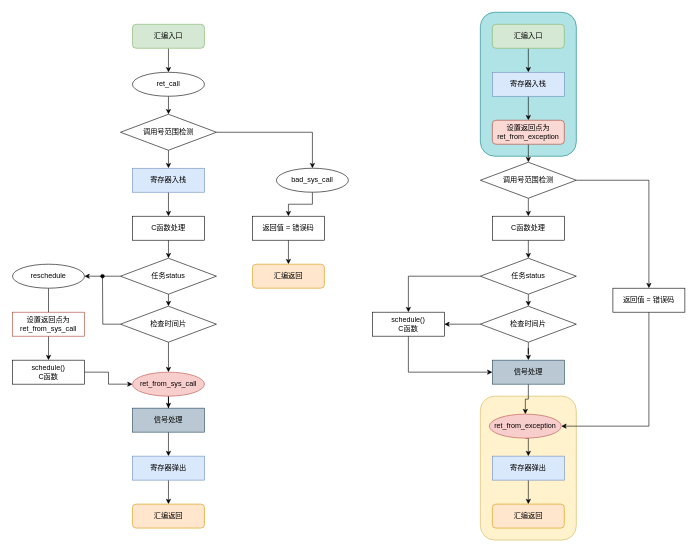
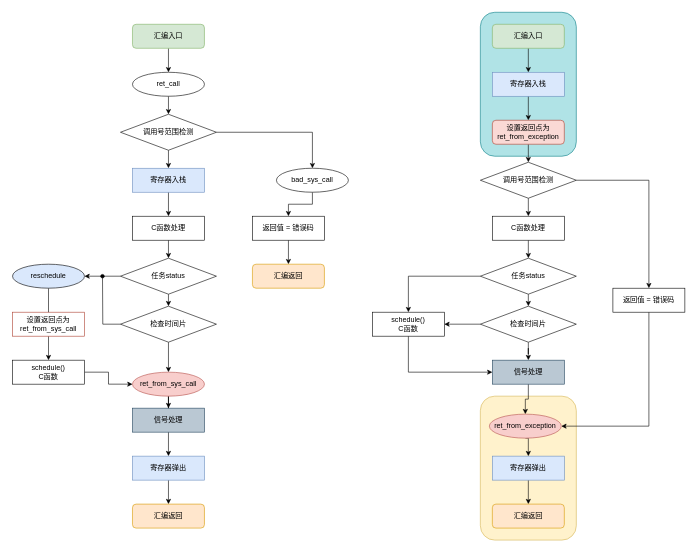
(48, 276) -> (48, 276)
